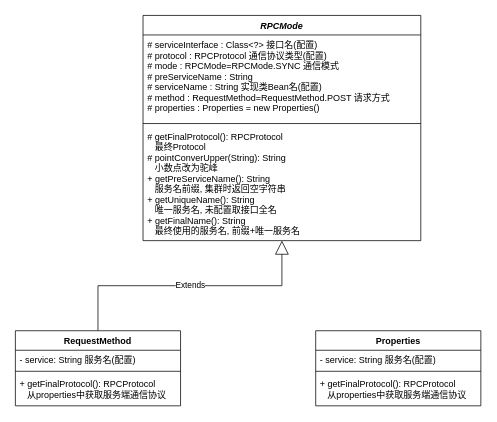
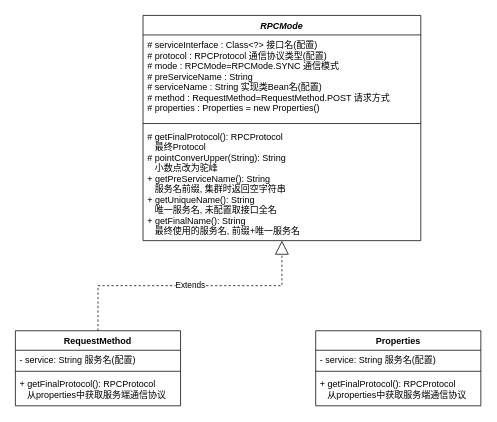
(114, 285) -> (114, 285)
